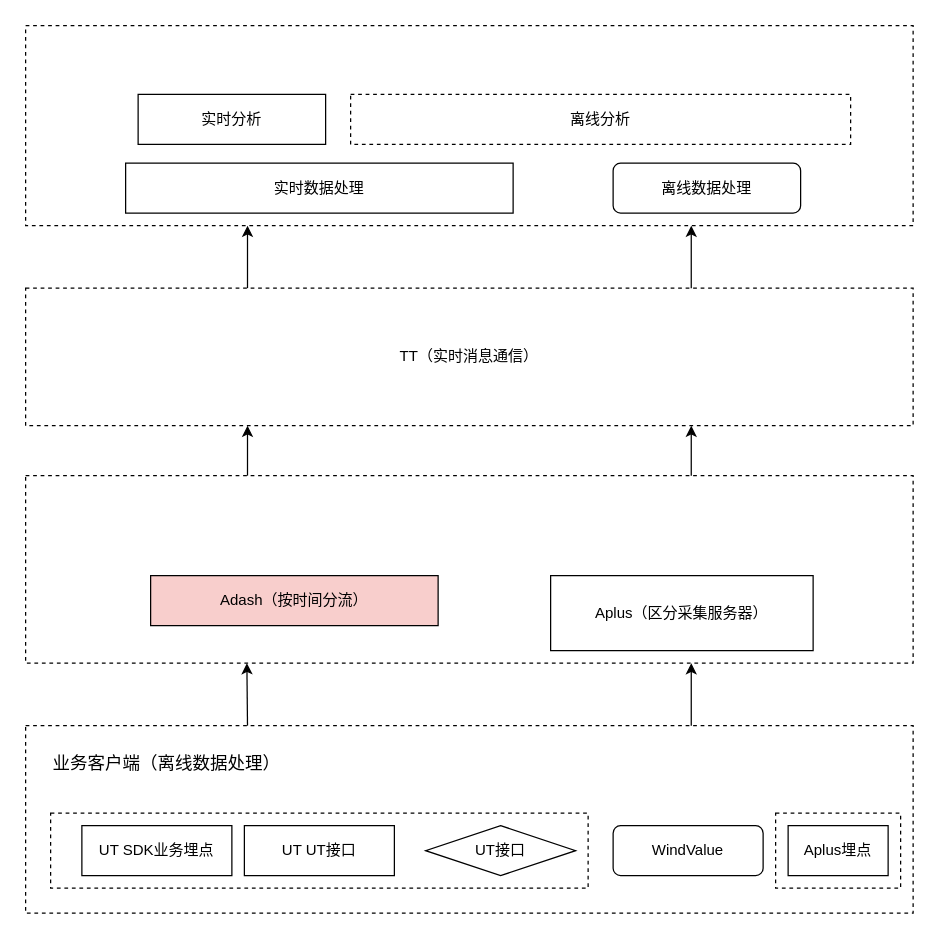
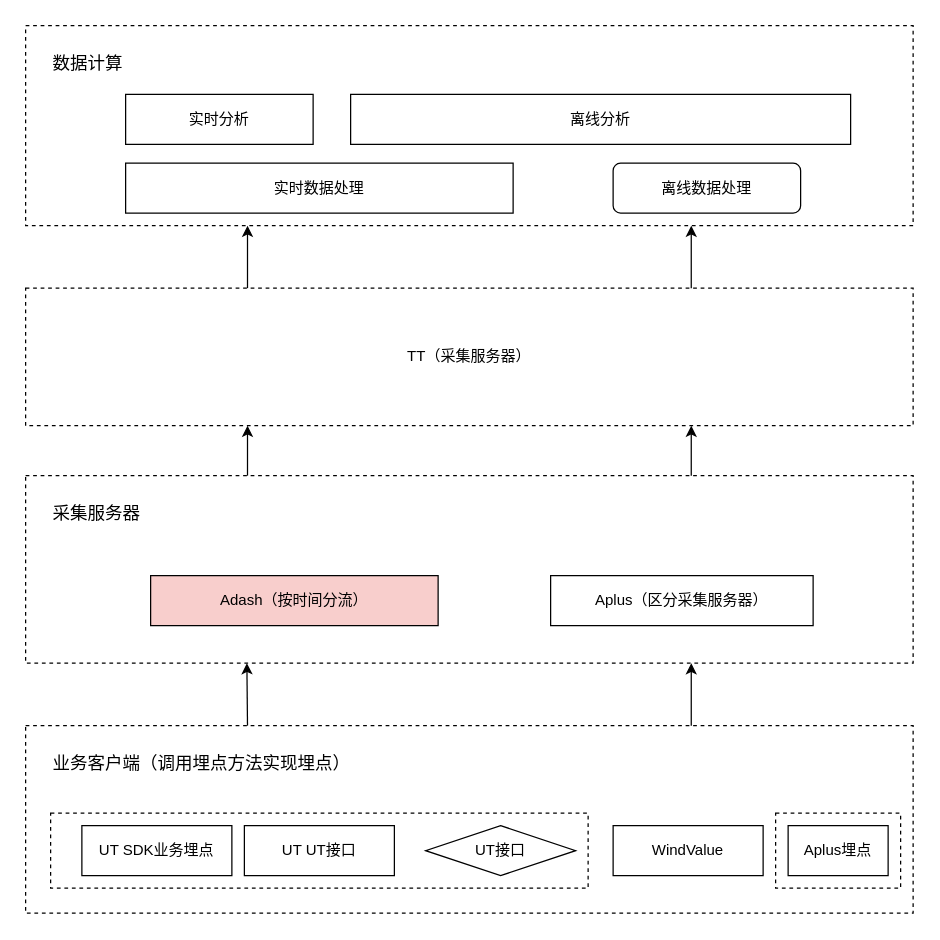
none -> (207, 63)
(232, 119) -> (219, 119)
(601, 119) -> (601, 119)
(469, 357) -> (469, 357)
none -> (207, 513)
(682, 613) -> (682, 601)
(151, 763) -> (181, 763)
(688, 851) -> (688, 851)
